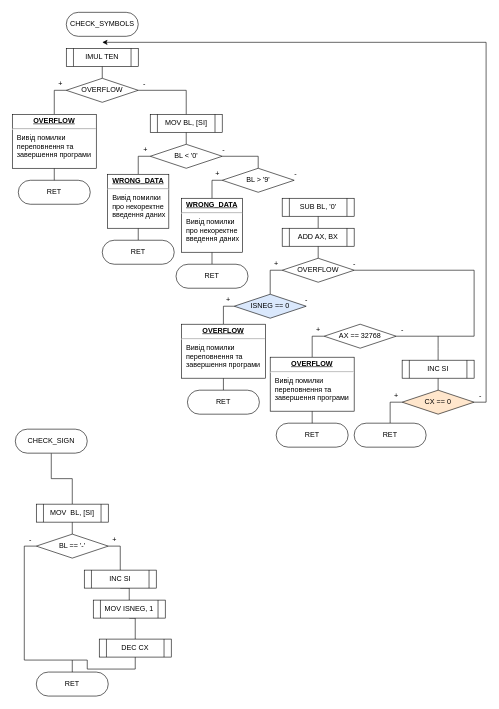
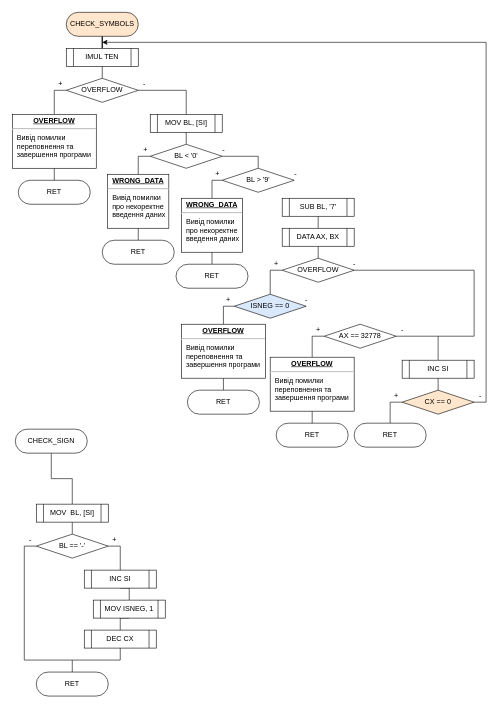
(102, 24) -> (102, 24)
none -> (102, 42)
(318, 207) -> (318, 207)
(318, 237) -> (318, 237)
(360, 336) -> (360, 336)
(135, 648) -> (120, 639)
